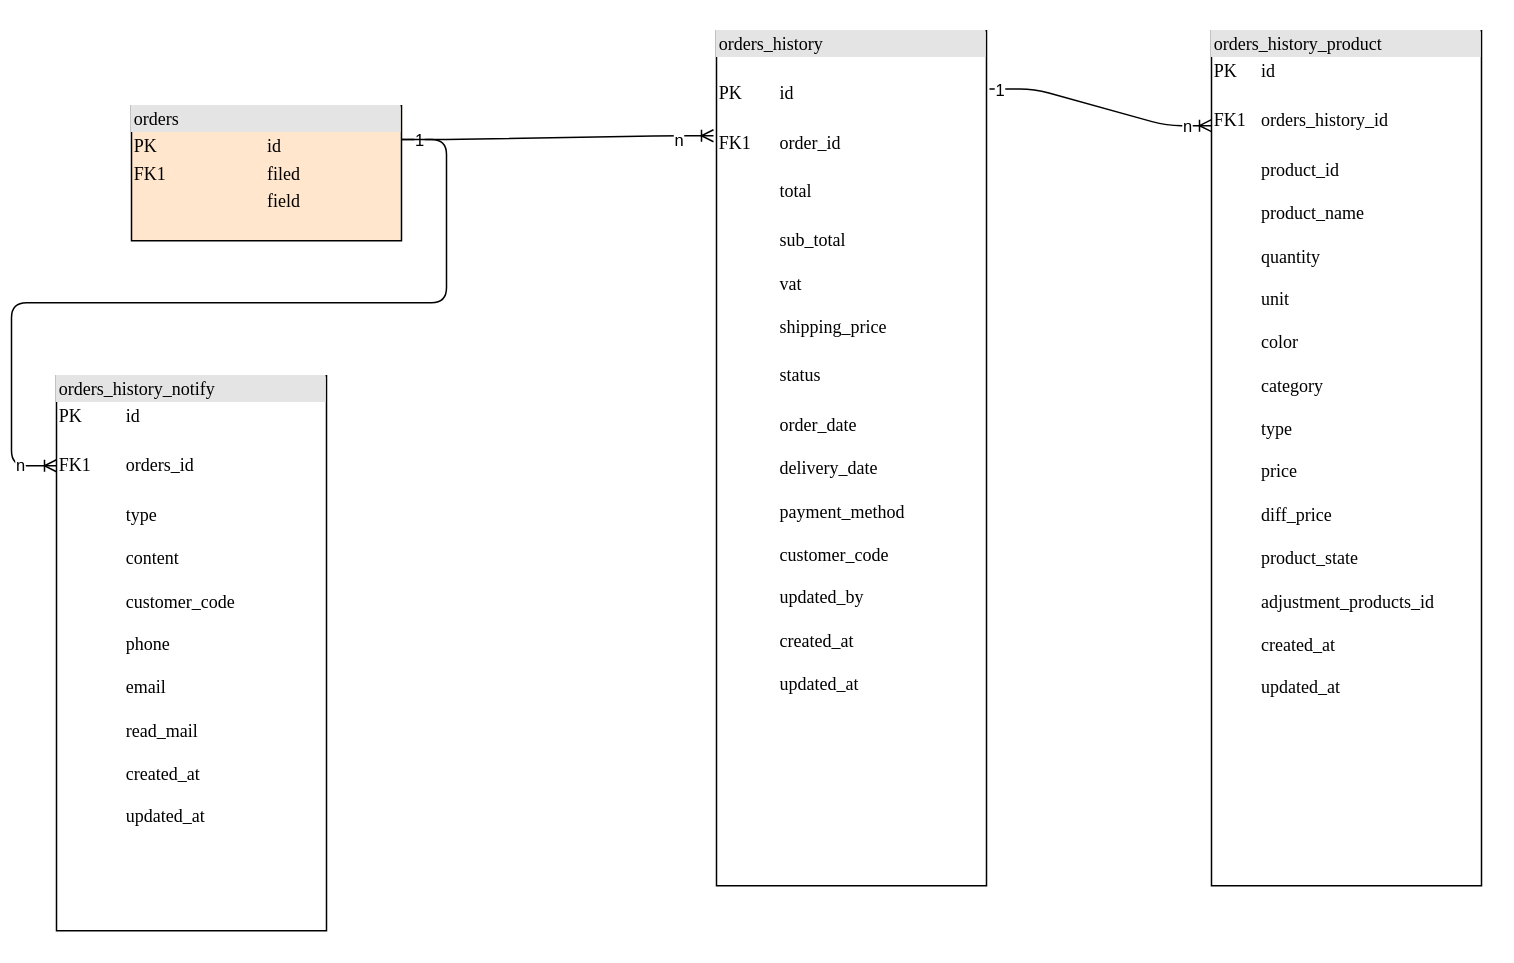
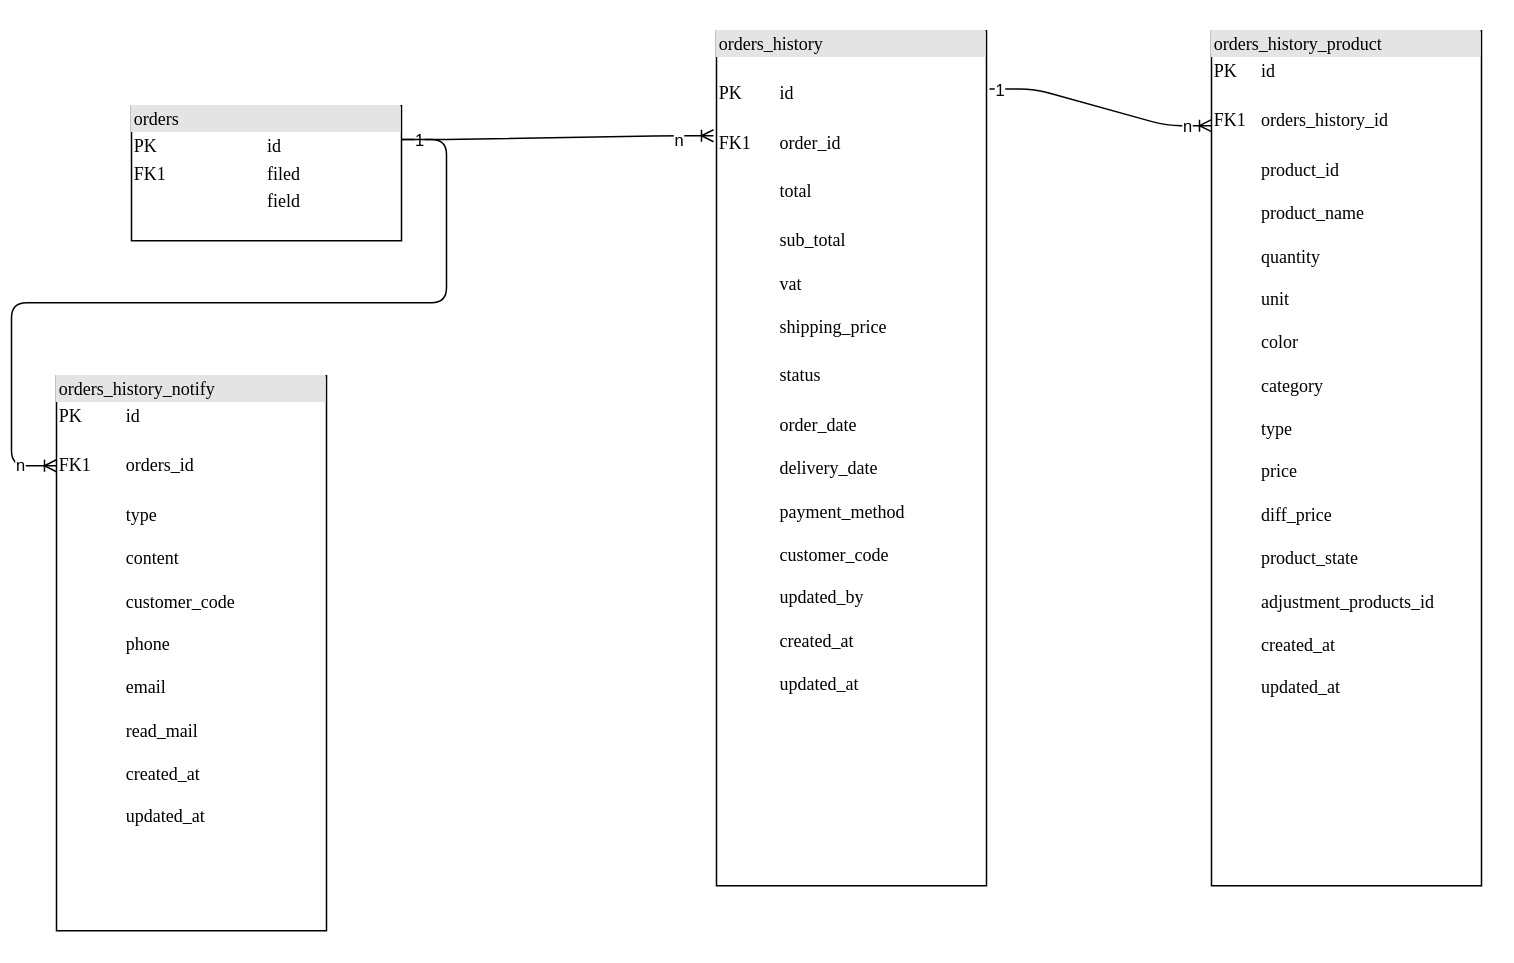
(266, 173) -> (266, 173)
